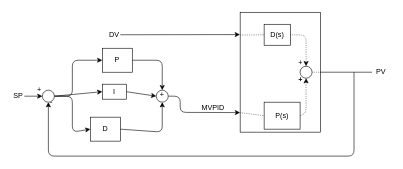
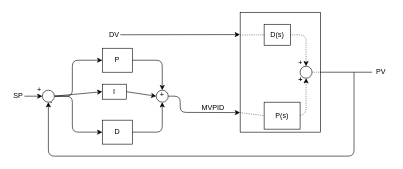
(105, 129) -> (117, 132)
